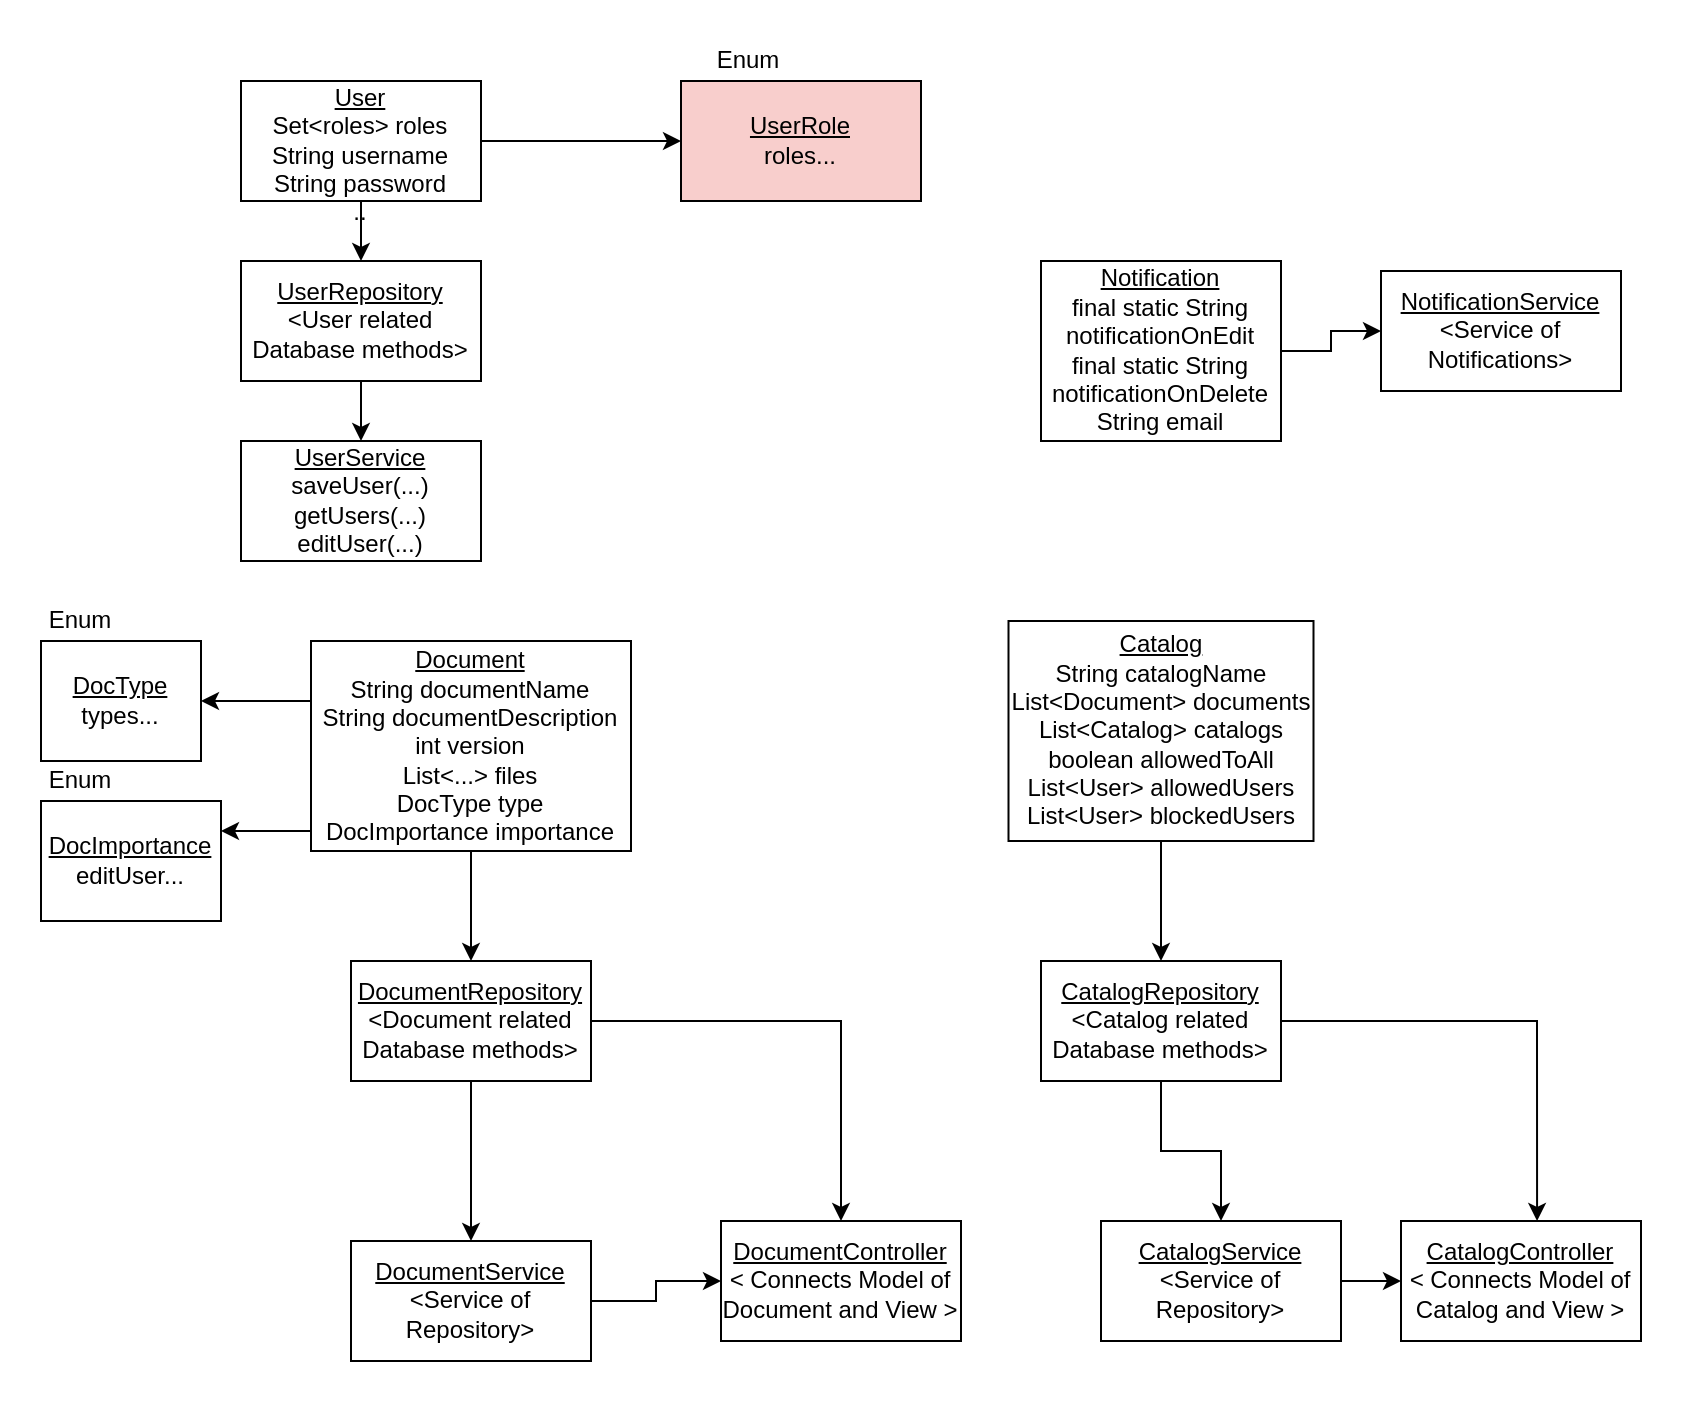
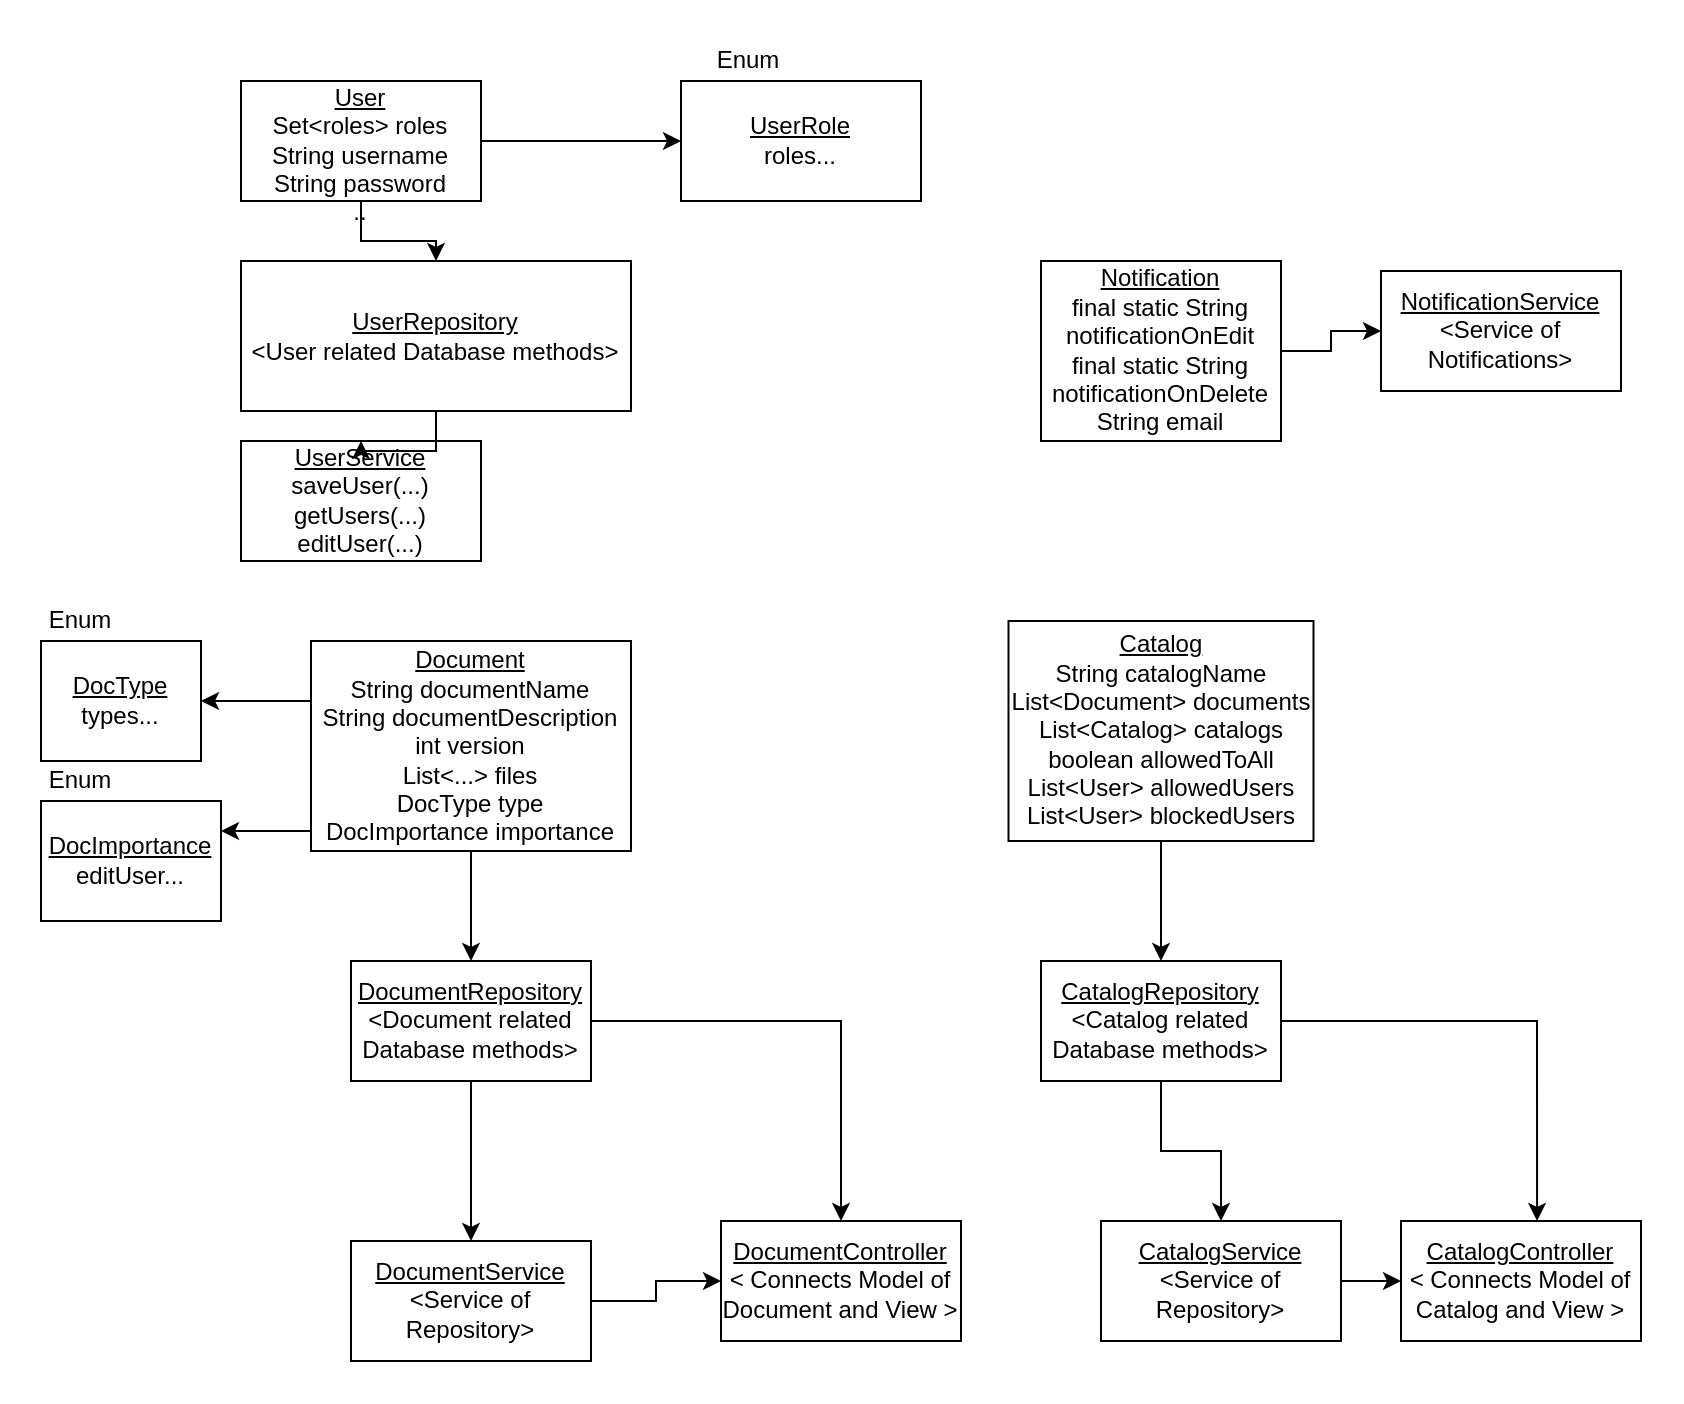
(801, 141) -> (801, 141)
(361, 321) -> (436, 336)
